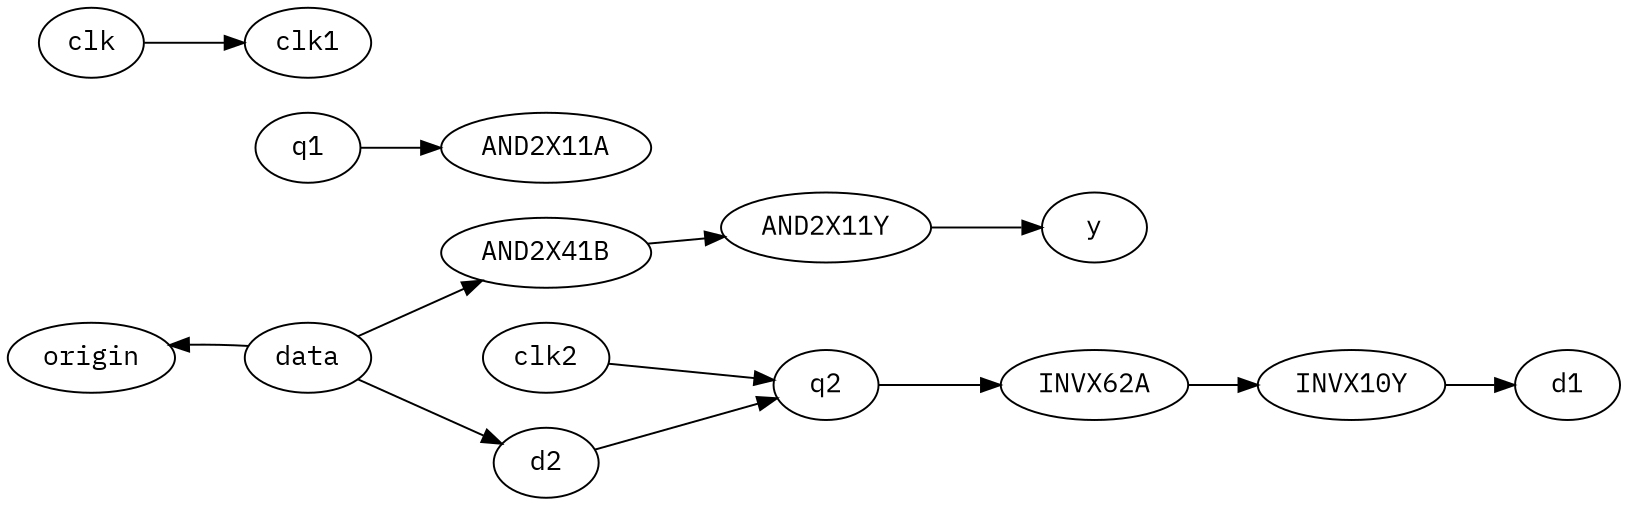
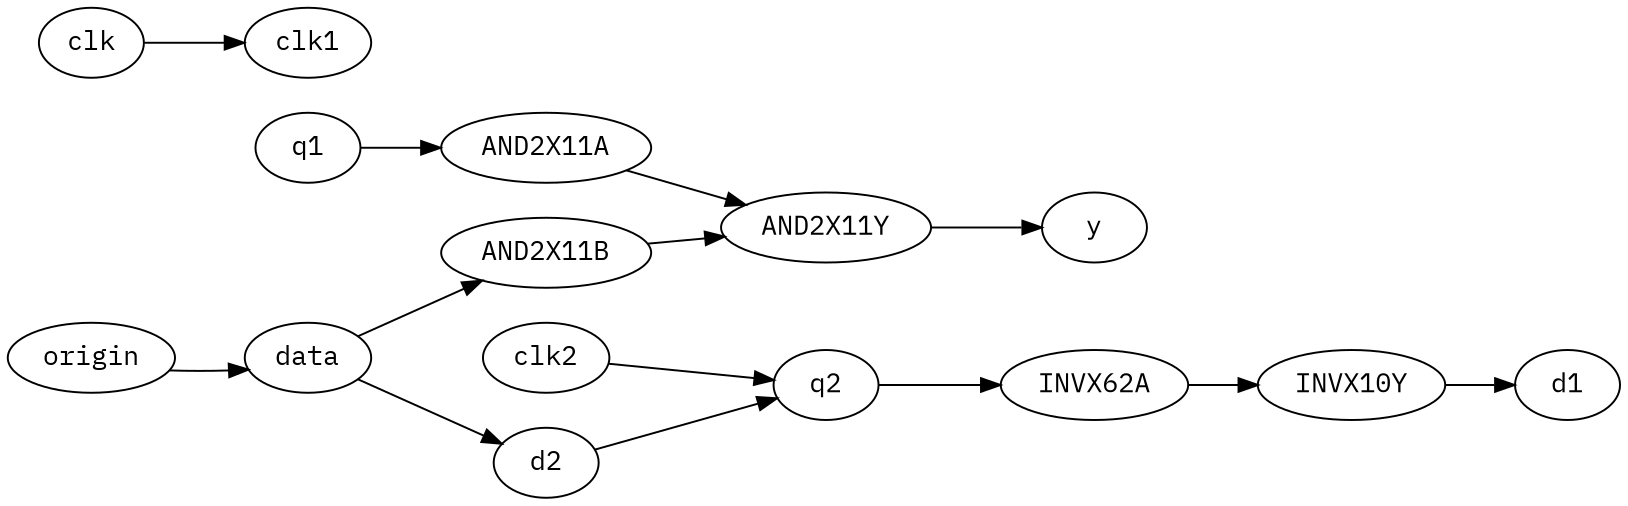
none -> (677, 185)
(546, 253) -> (546, 253)
(219, 345) -> (199, 371)
